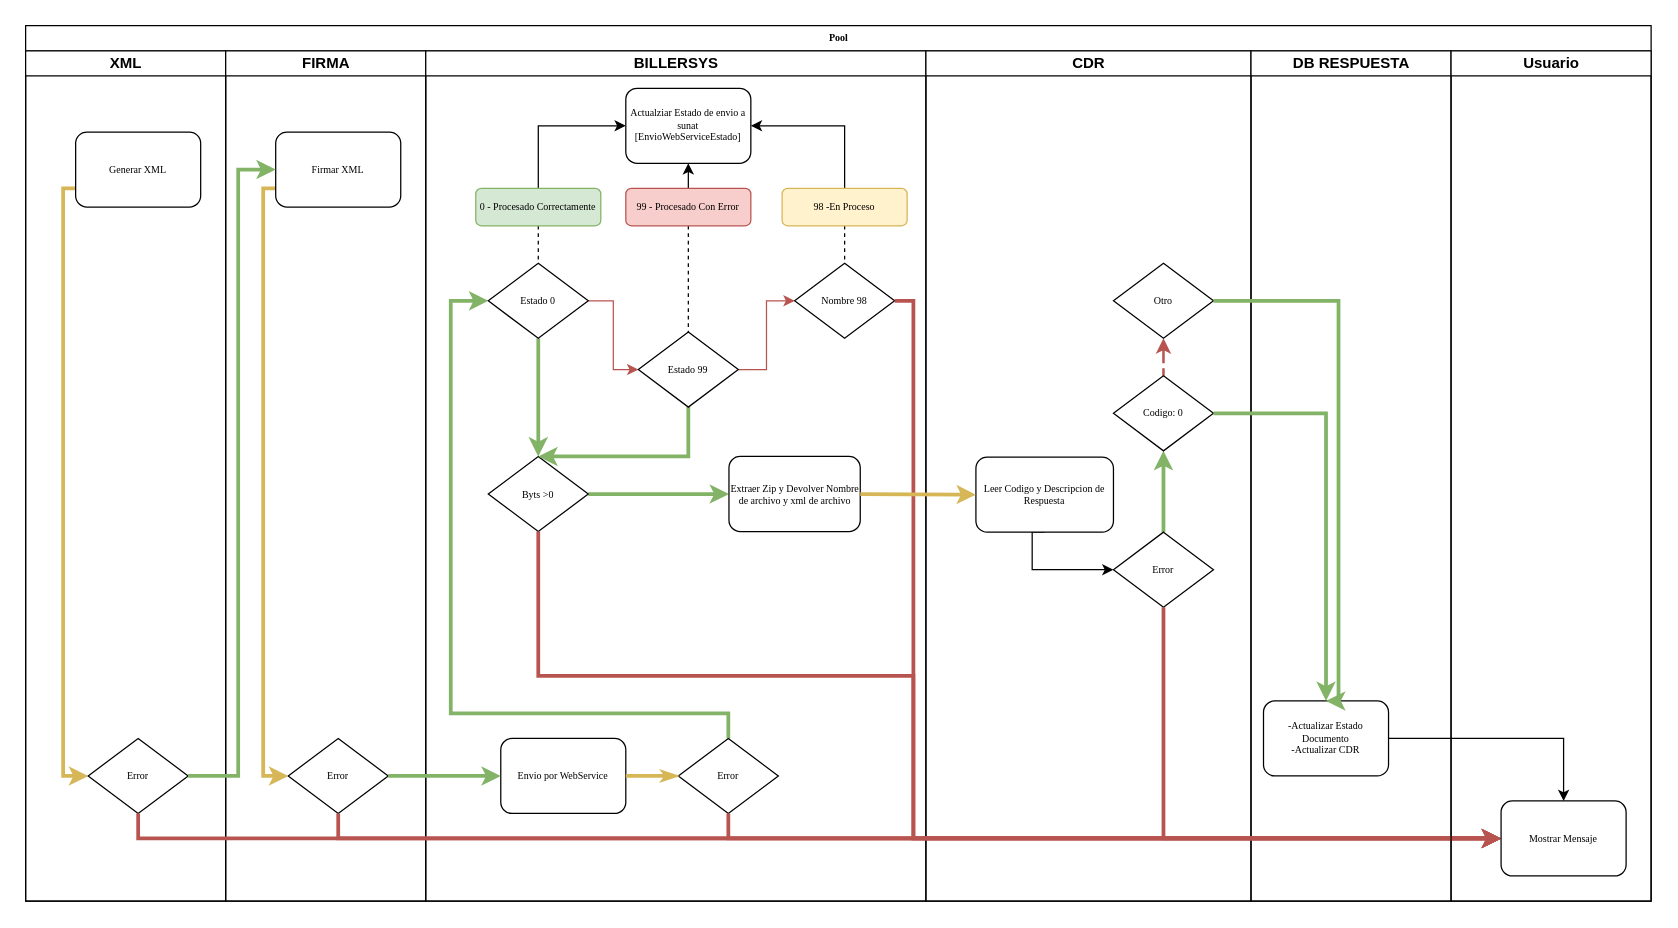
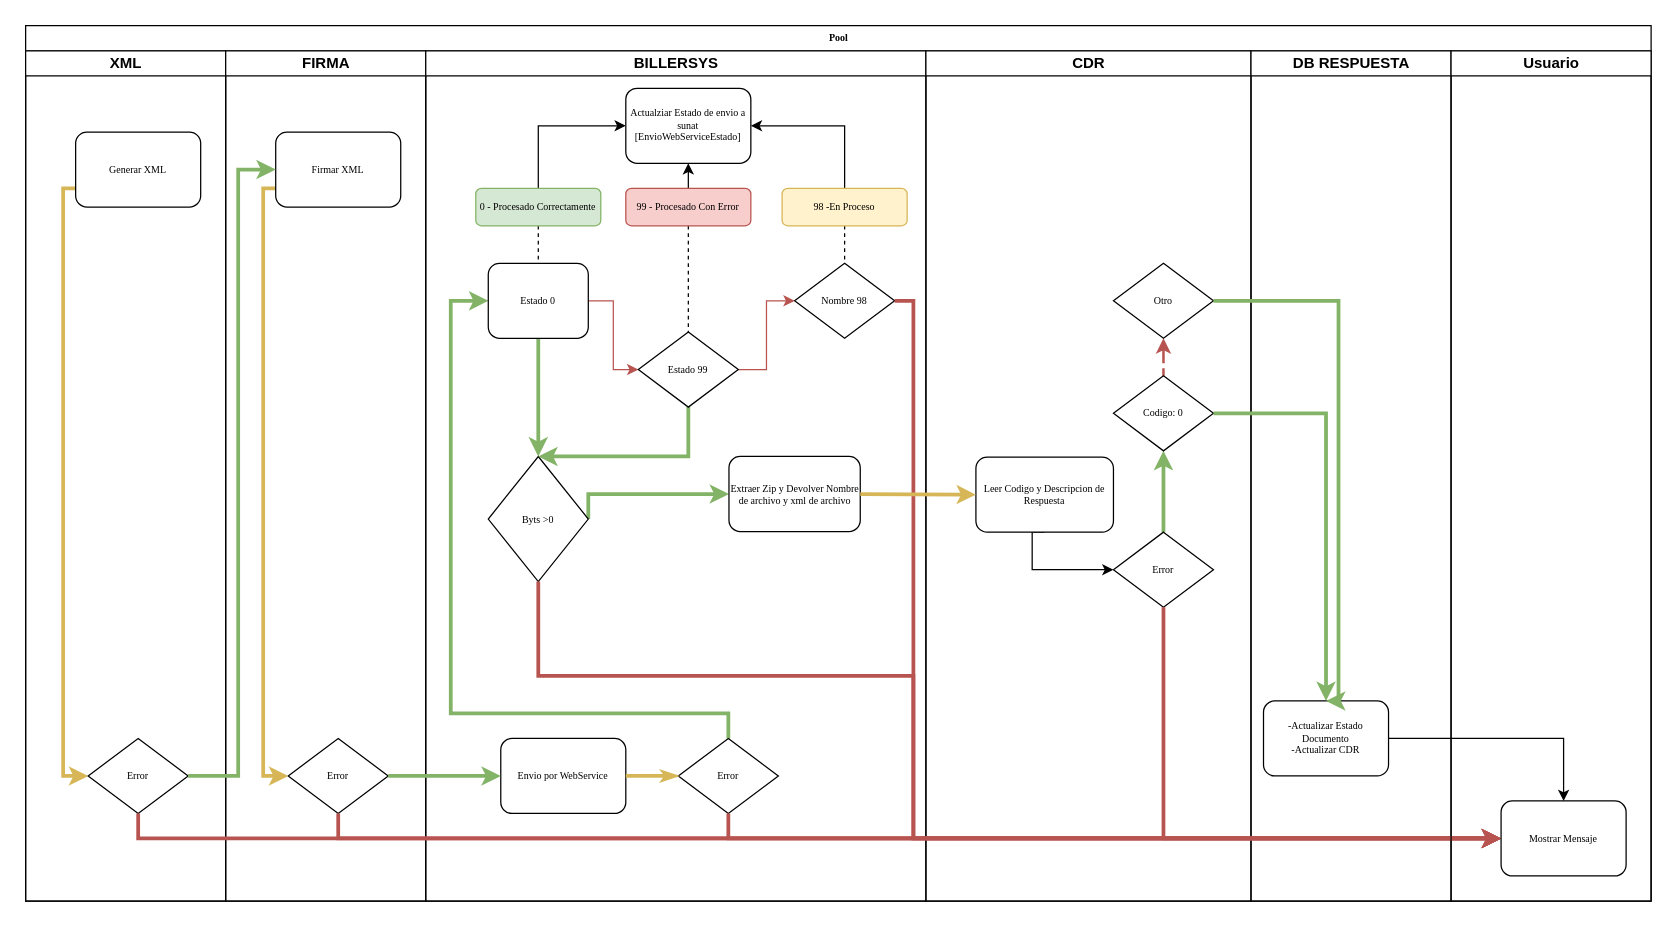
(538, 301) -> (538, 301)
(538, 494) -> (538, 519)
